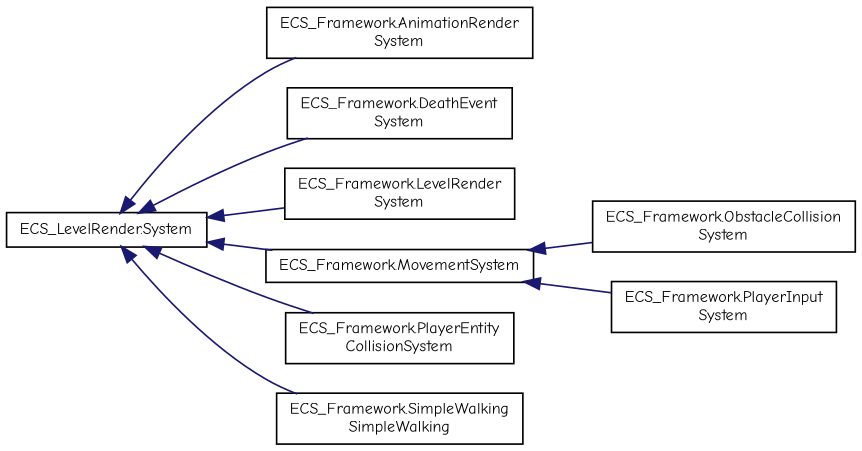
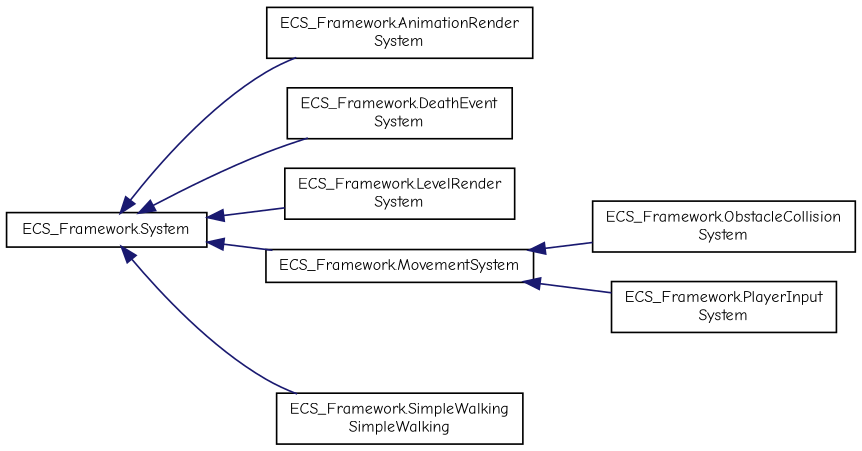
(107, 230) -> (107, 230)
(400, 338) -> none
